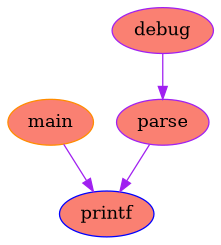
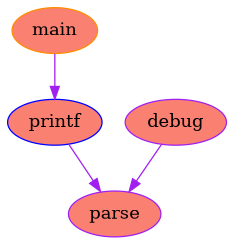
(138, 163) -> (81, 163)
